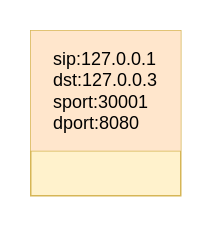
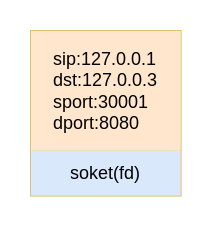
none -> (106, 173)
